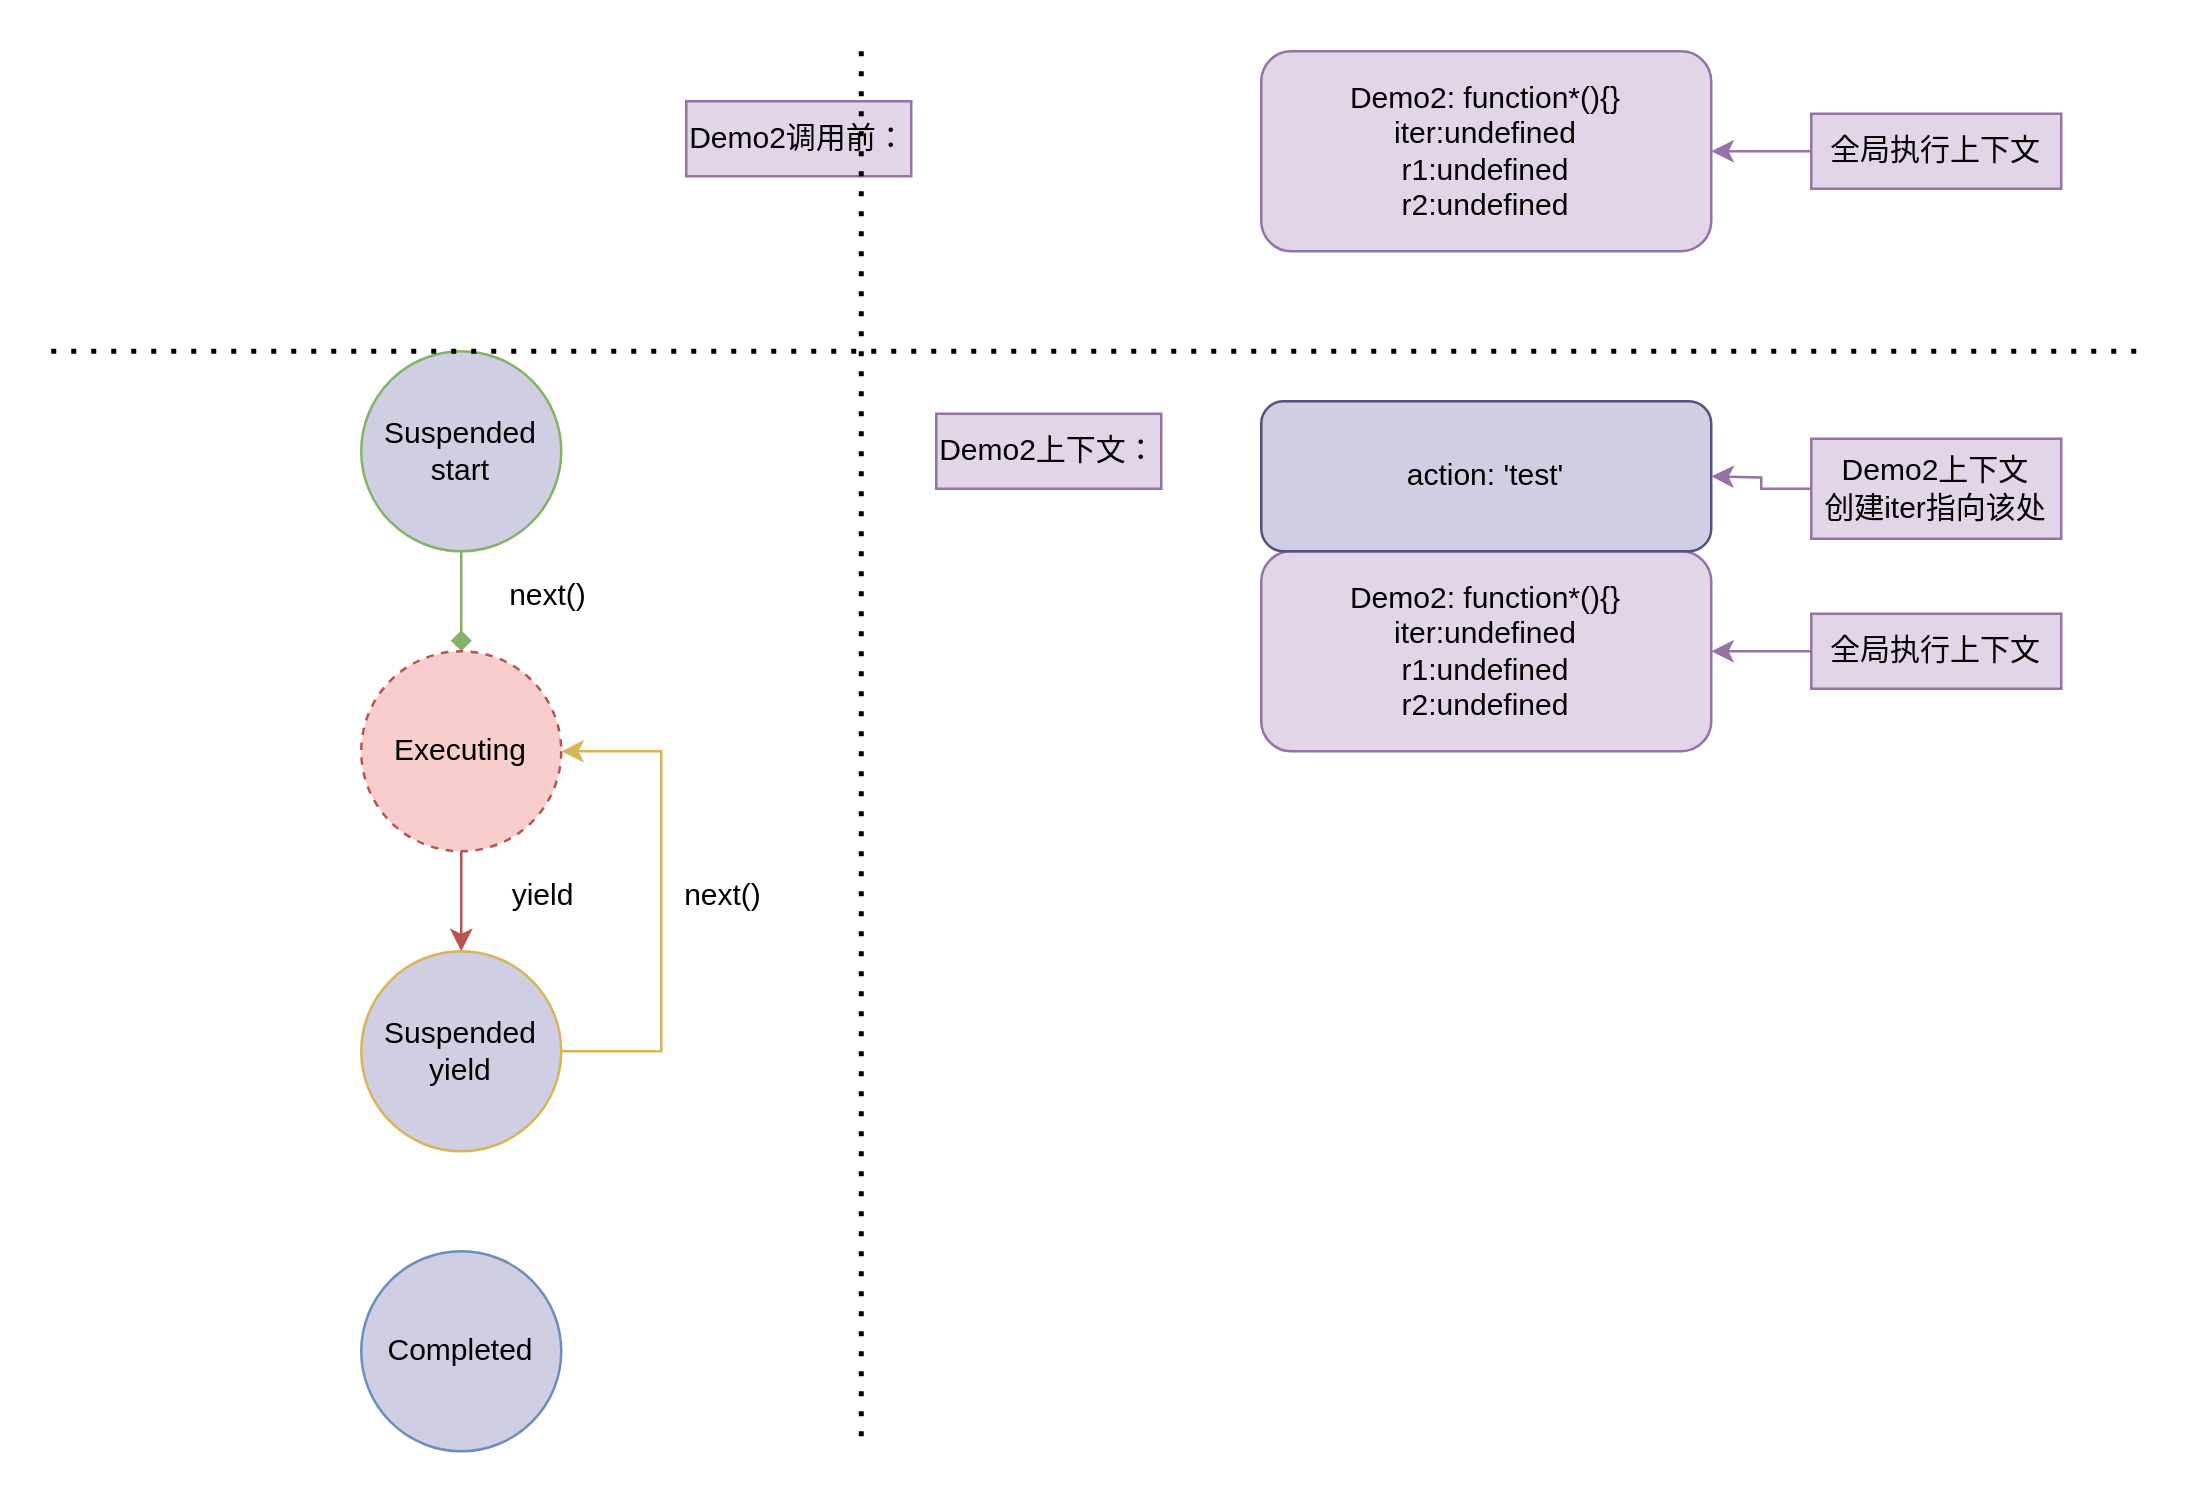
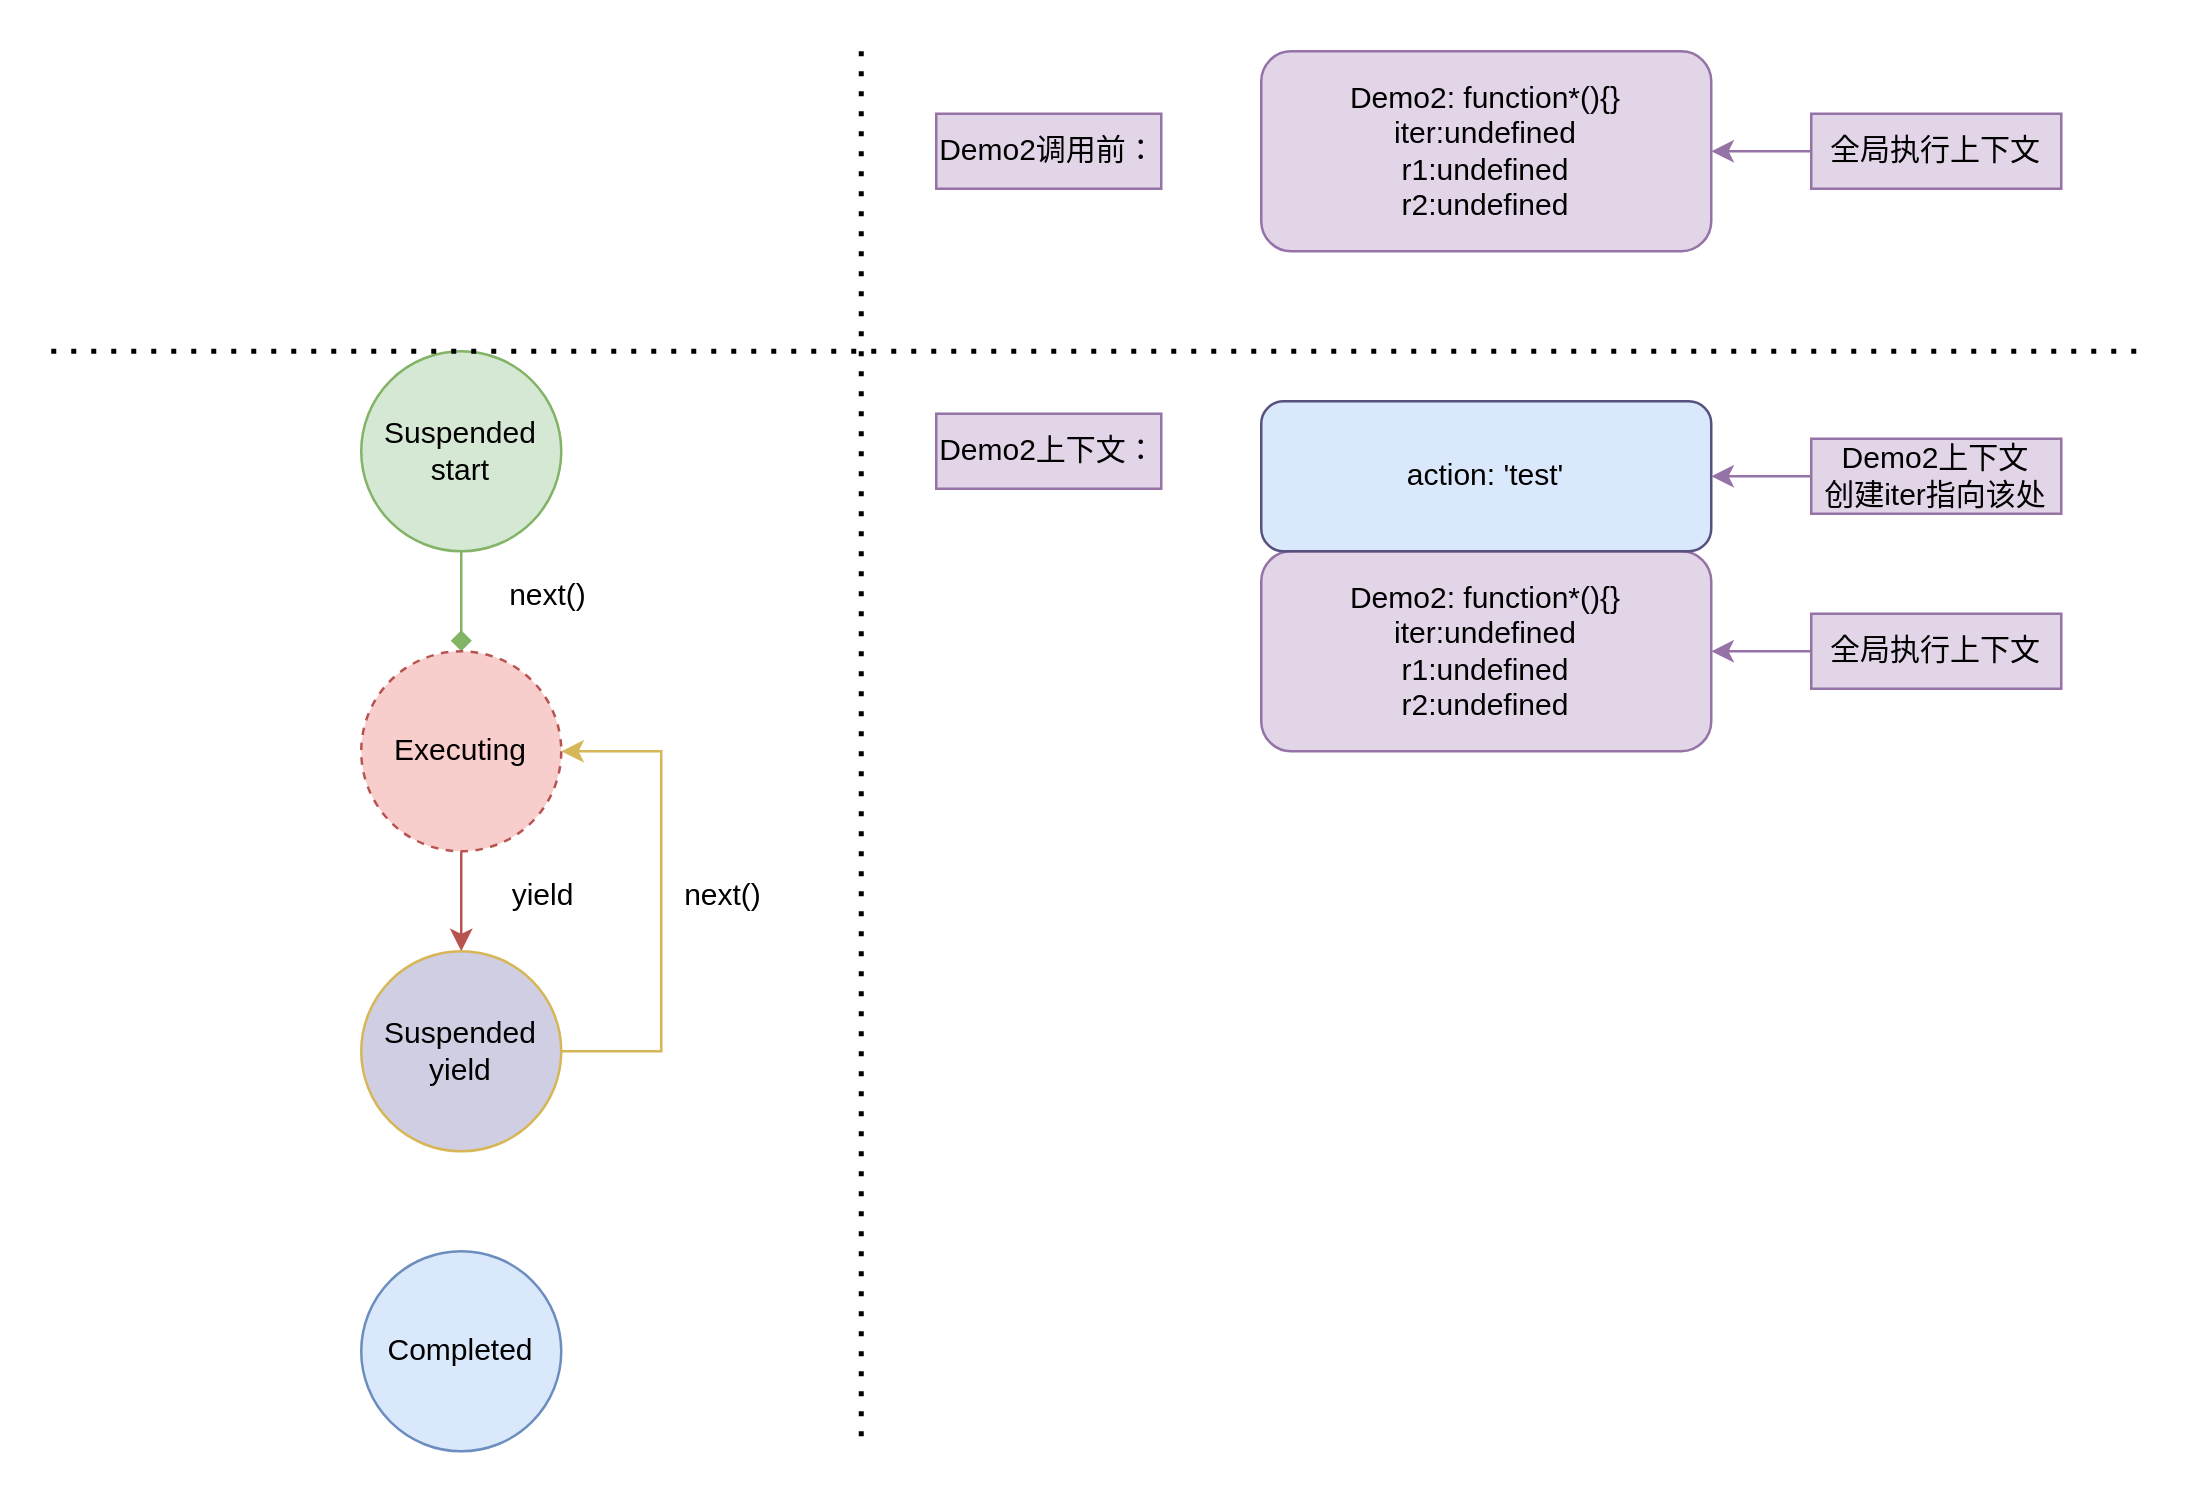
(799, 139) -> (1049, 151)
(461, 451) -> (461, 451)
(1486, 476) -> (1486, 476)
(1936, 489) -> (1936, 476)
(461, 1351) -> (461, 1351)
